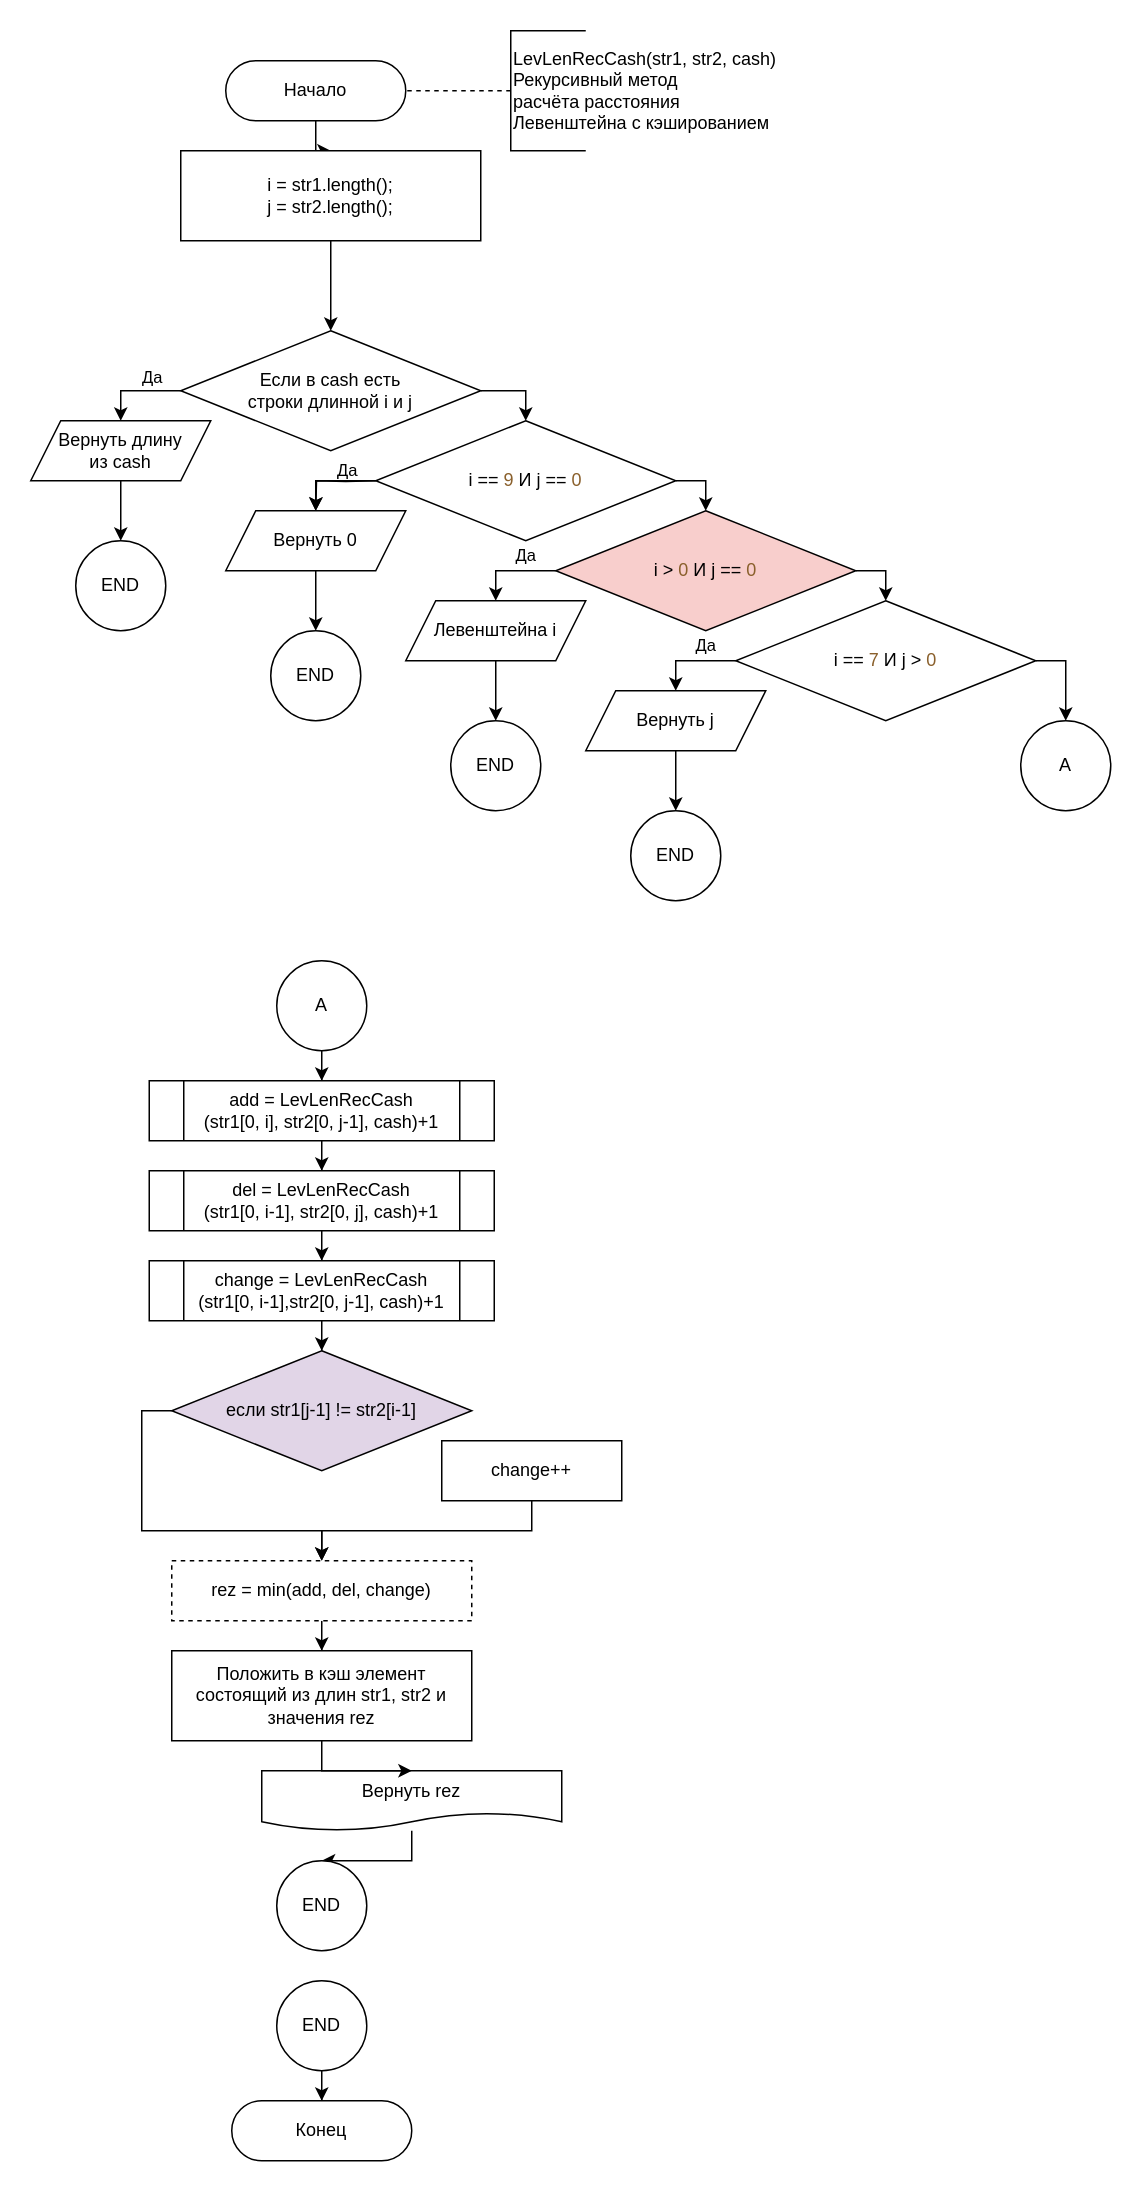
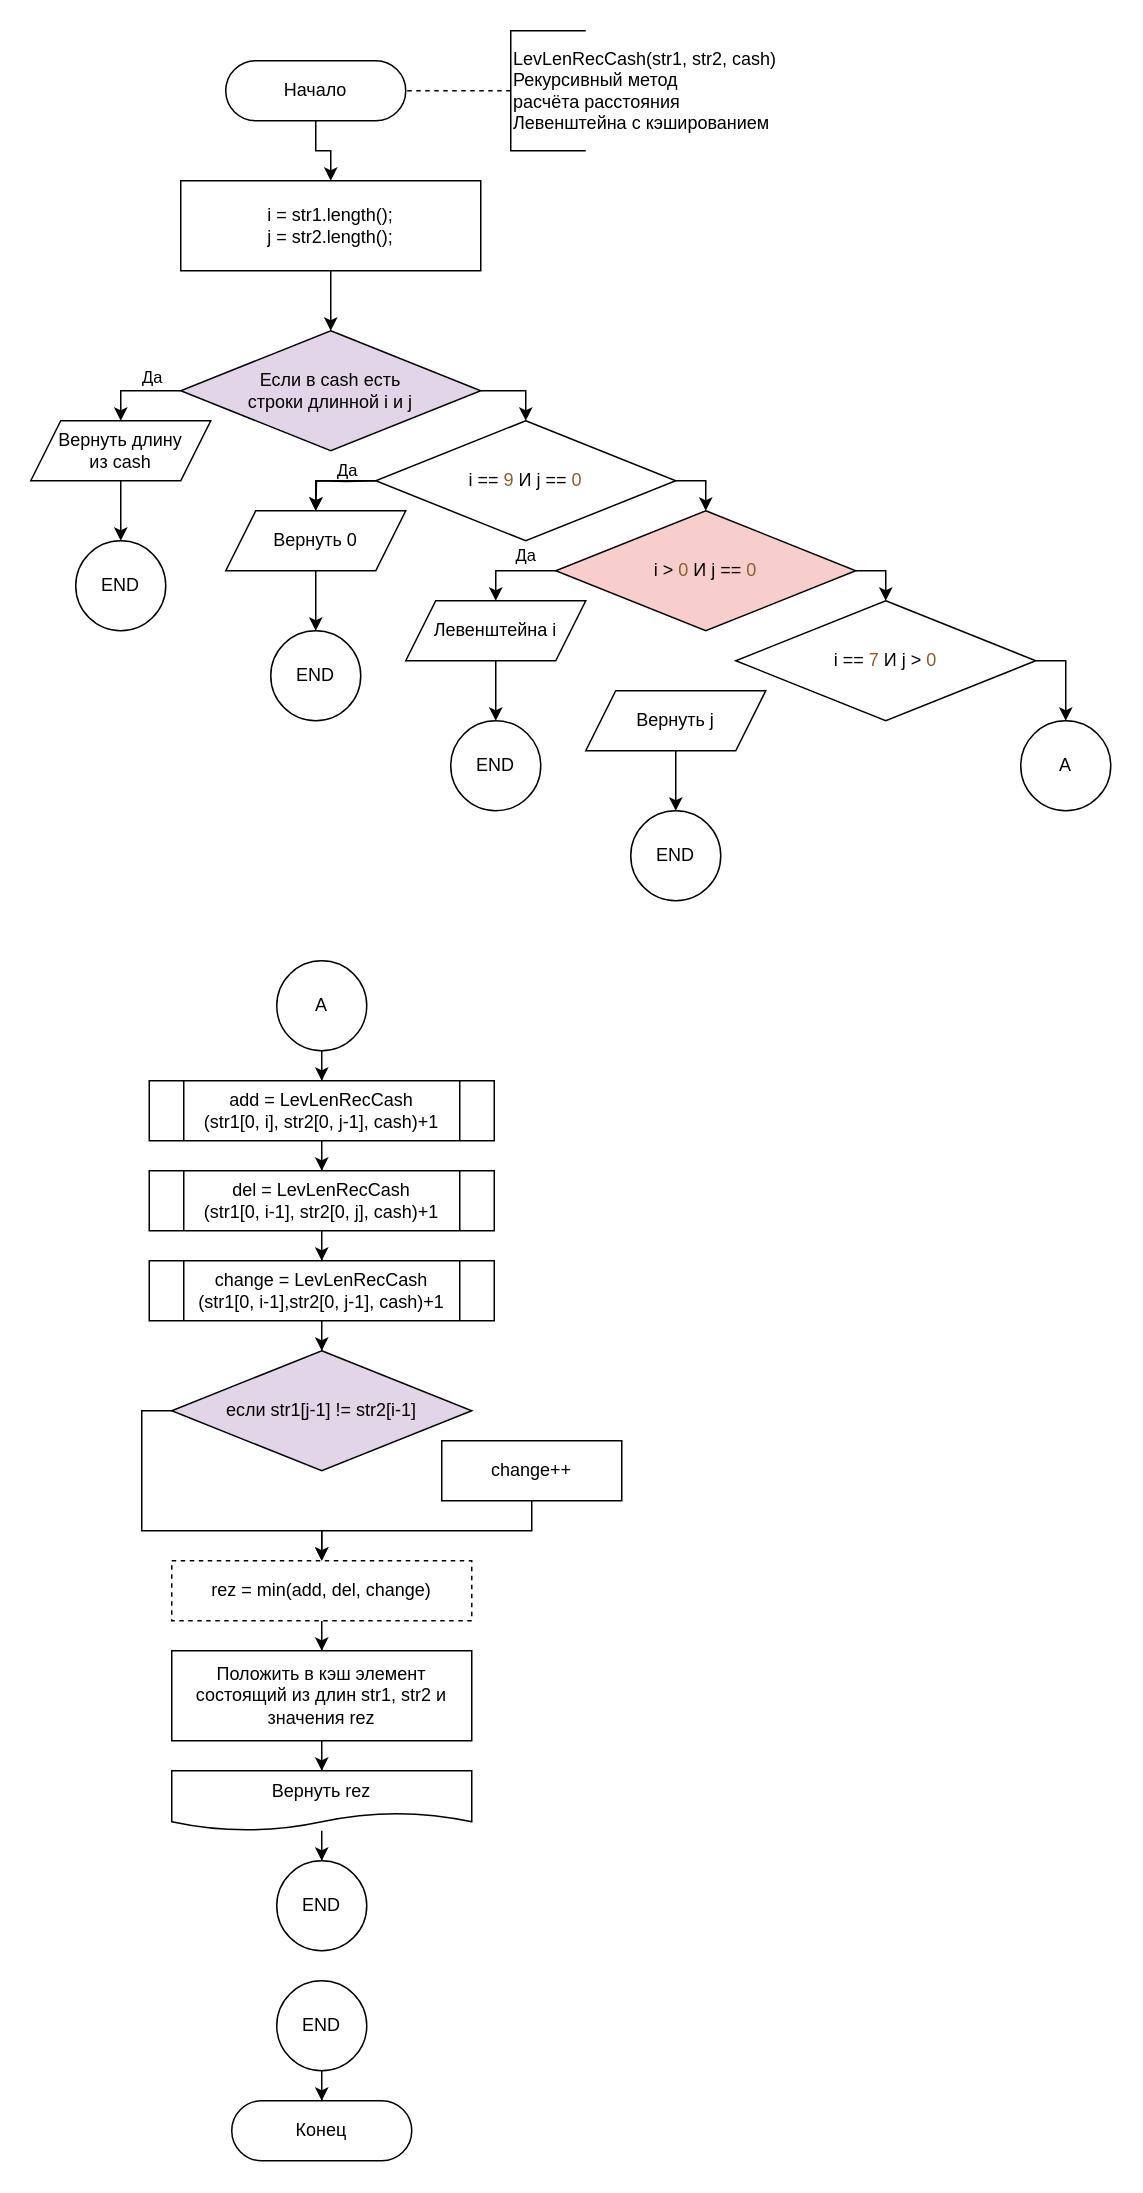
(331, 196) -> (331, 226)
(331, 391) -> (331, 391)
(696, 661) -> none
(412, 1801) -> (322, 1801)
